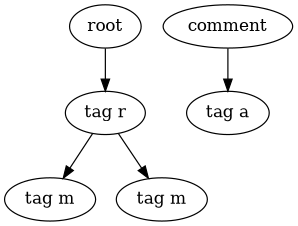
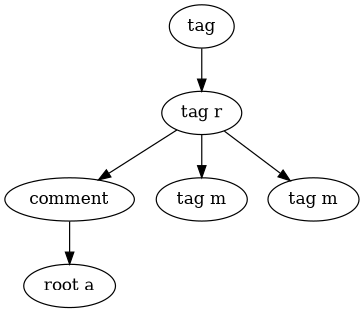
(105, 26) -> (202, 26)
(228, 113) -> (70, 286)
none -> (143, 152)
